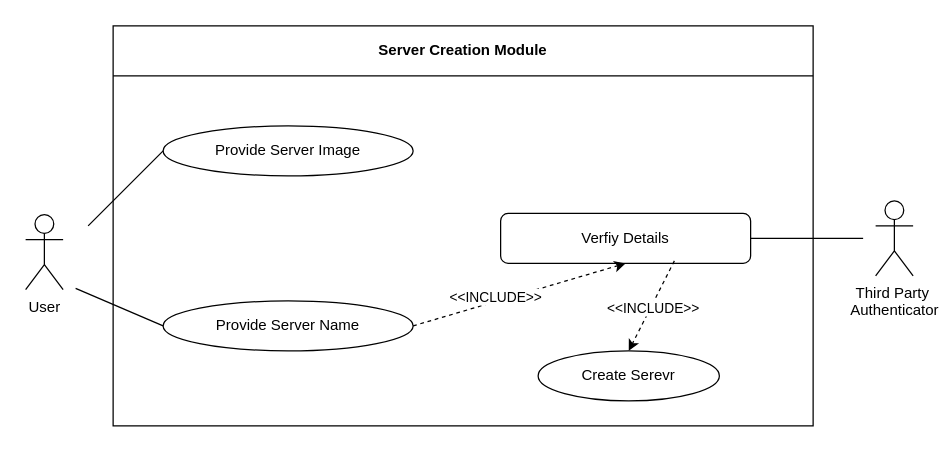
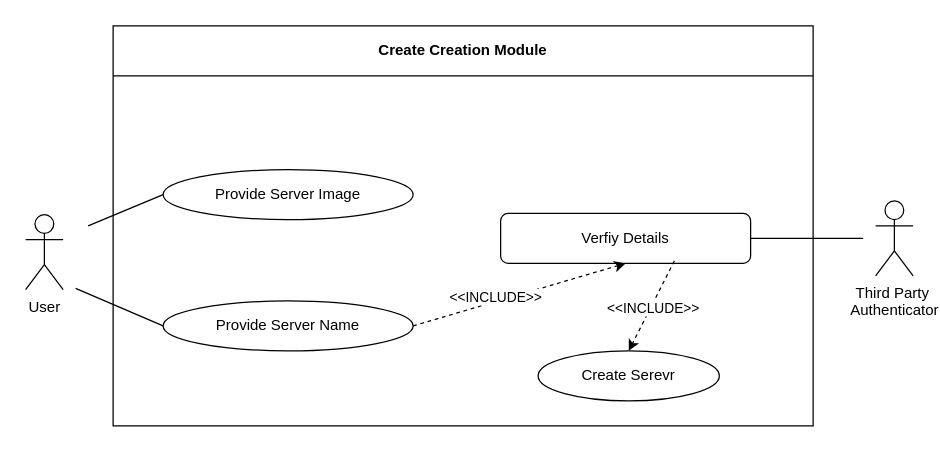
(463, 51) -> (463, 51)
(288, 151) -> (288, 194)
